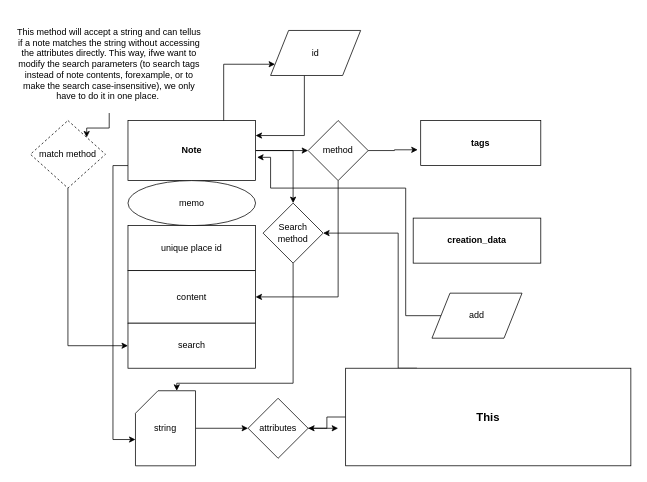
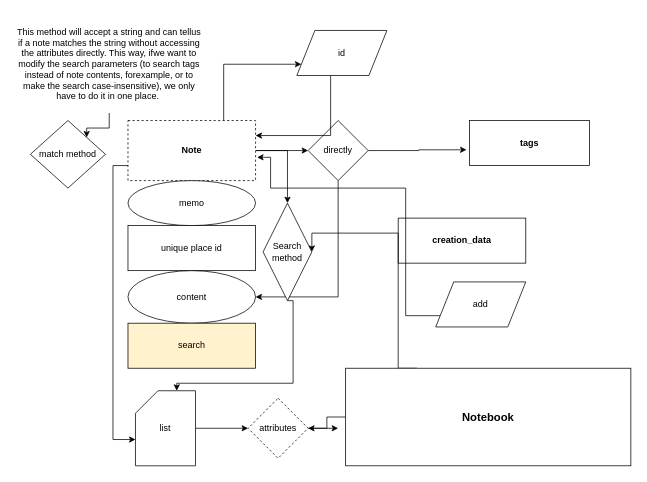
(315, 53) -> (342, 53)
(480, 143) -> (529, 143)
(192, 150) -> (192, 150)
(338, 150) -> (338, 150)
(68, 154) -> (68, 154)
(293, 233) -> (287, 252)
(477, 240) -> (462, 240)
(192, 297) -> (192, 297)
(477, 315) -> (480, 304)
(94, 345) -> none
(192, 345) -> (192, 345)
(488, 417) -> (488, 417)
(165, 428) -> (165, 428)
(278, 428) -> (278, 428)
